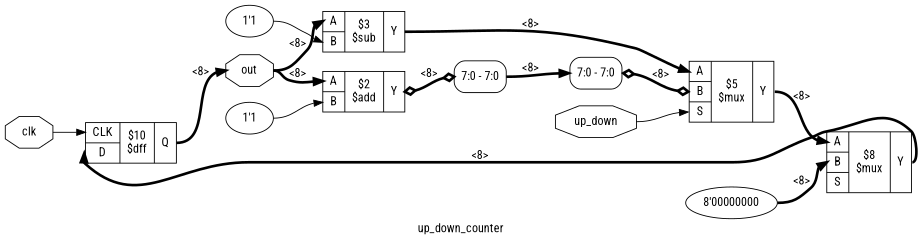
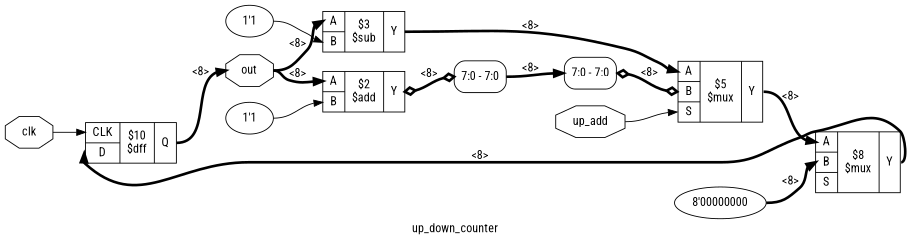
(596, 122) -> (590, 122)
